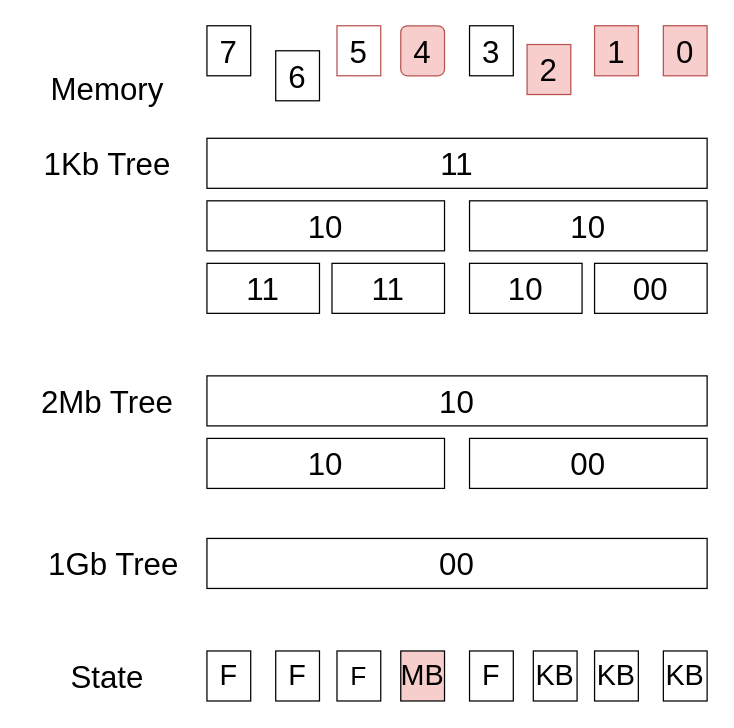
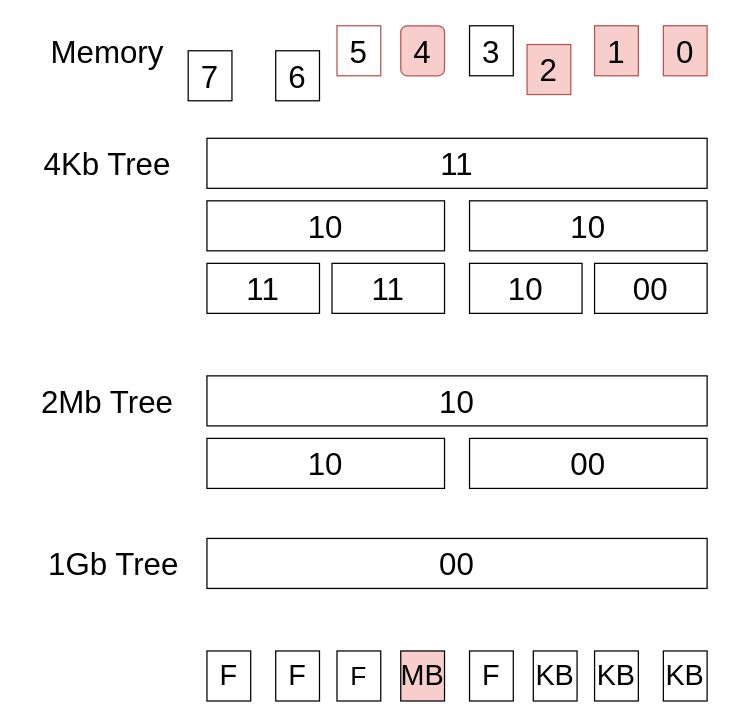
(229, 51) -> (210, 76)
(107, 88) -> (107, 51)
(108, 163) -> (108, 163)
(107, 676) -> none
